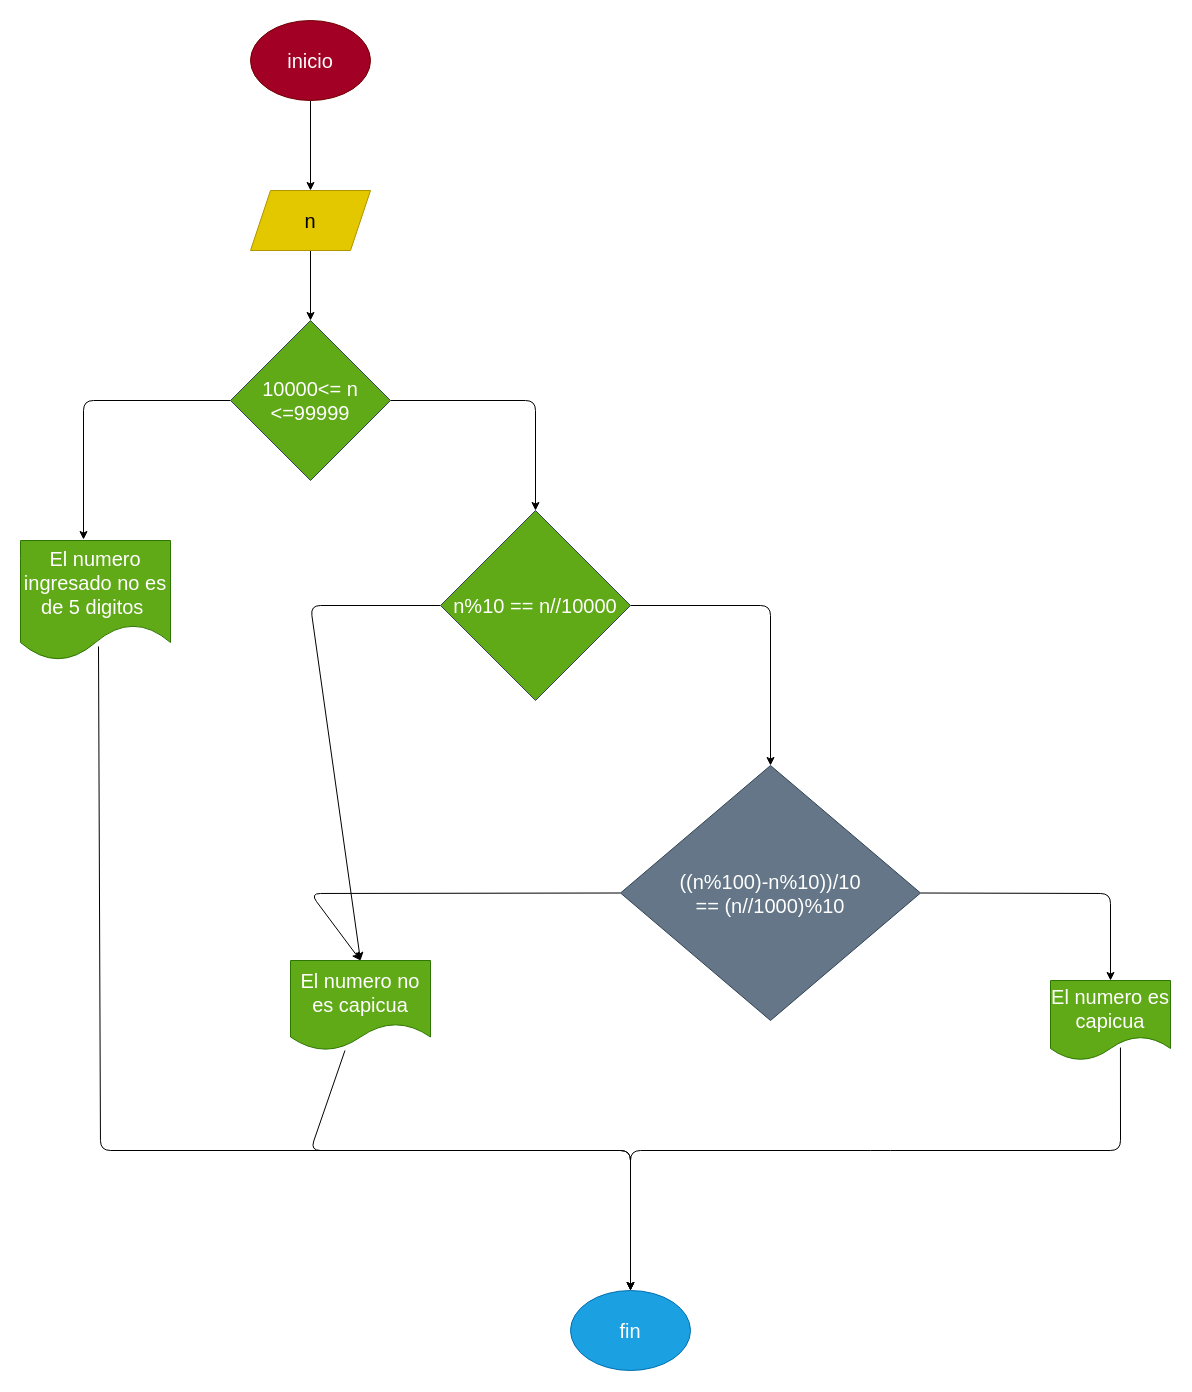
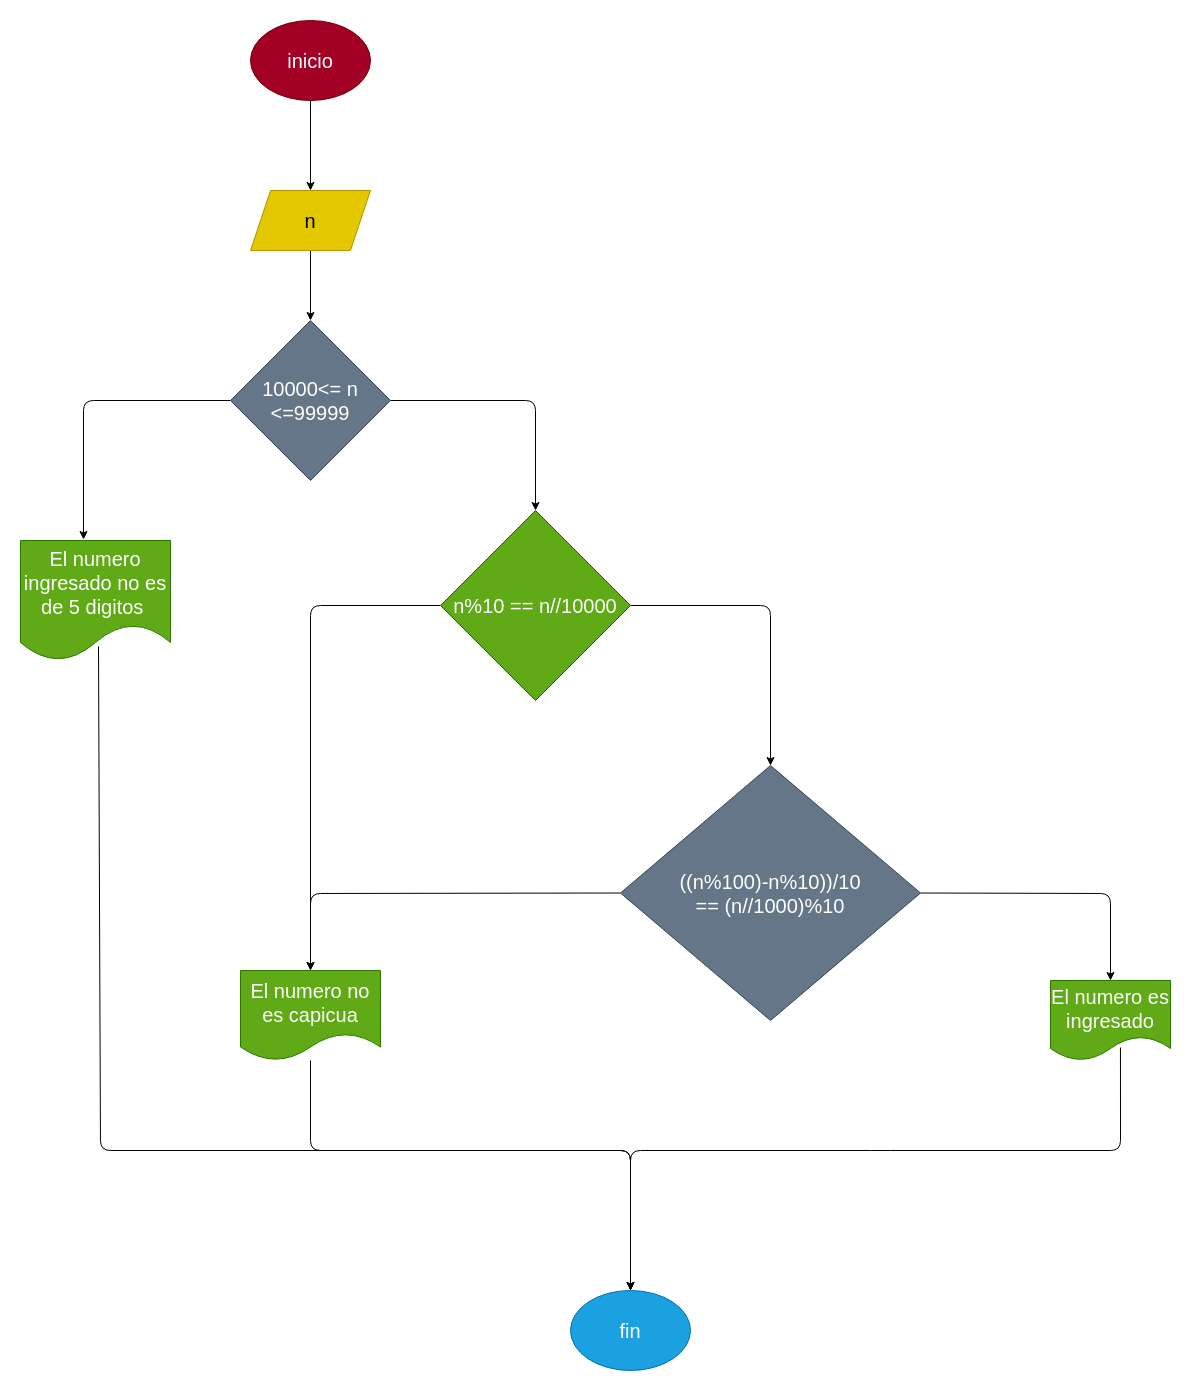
(311, 401) -> (311, 401)
(361, 1006) -> (311, 1016)
(1111, 1009) -> (1111, 1009)
